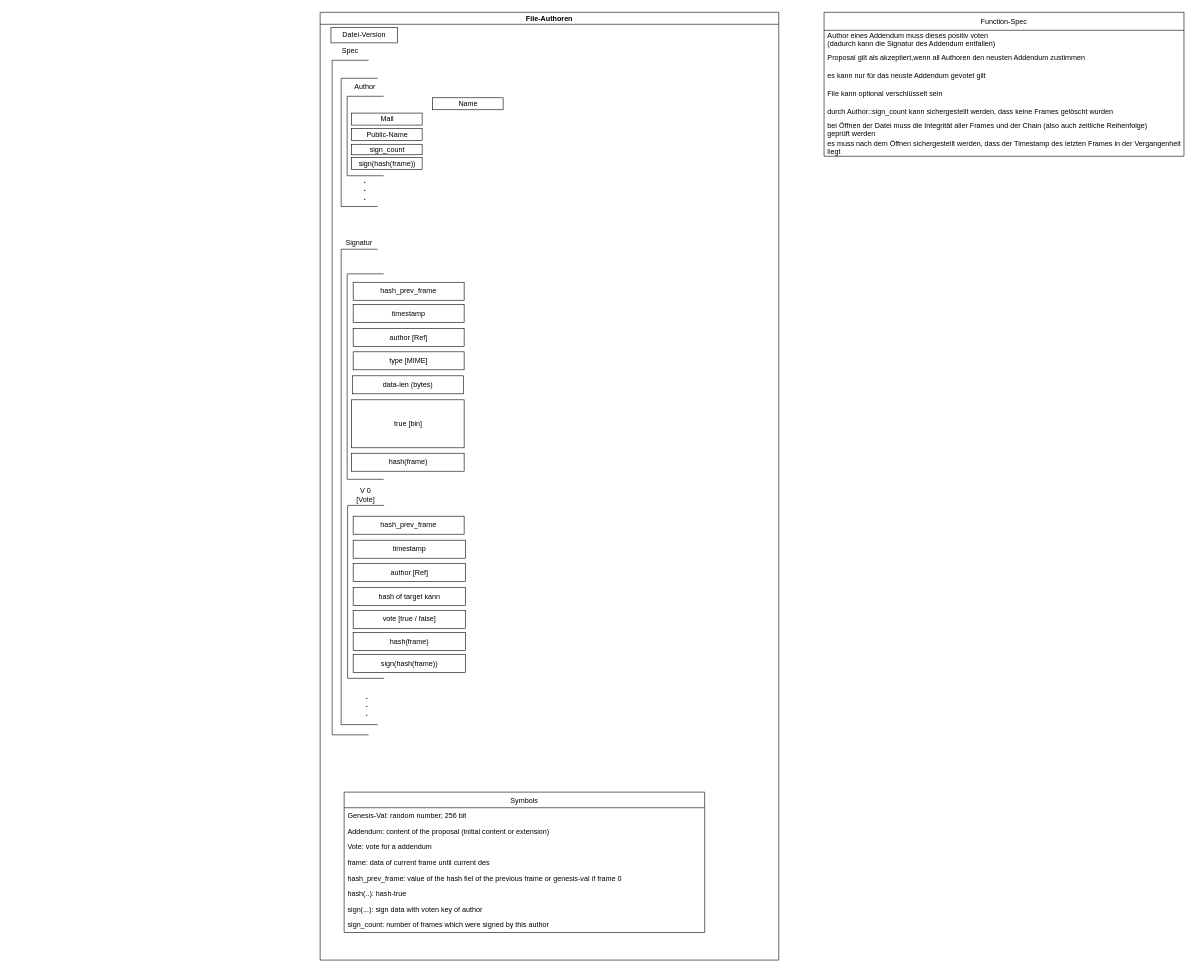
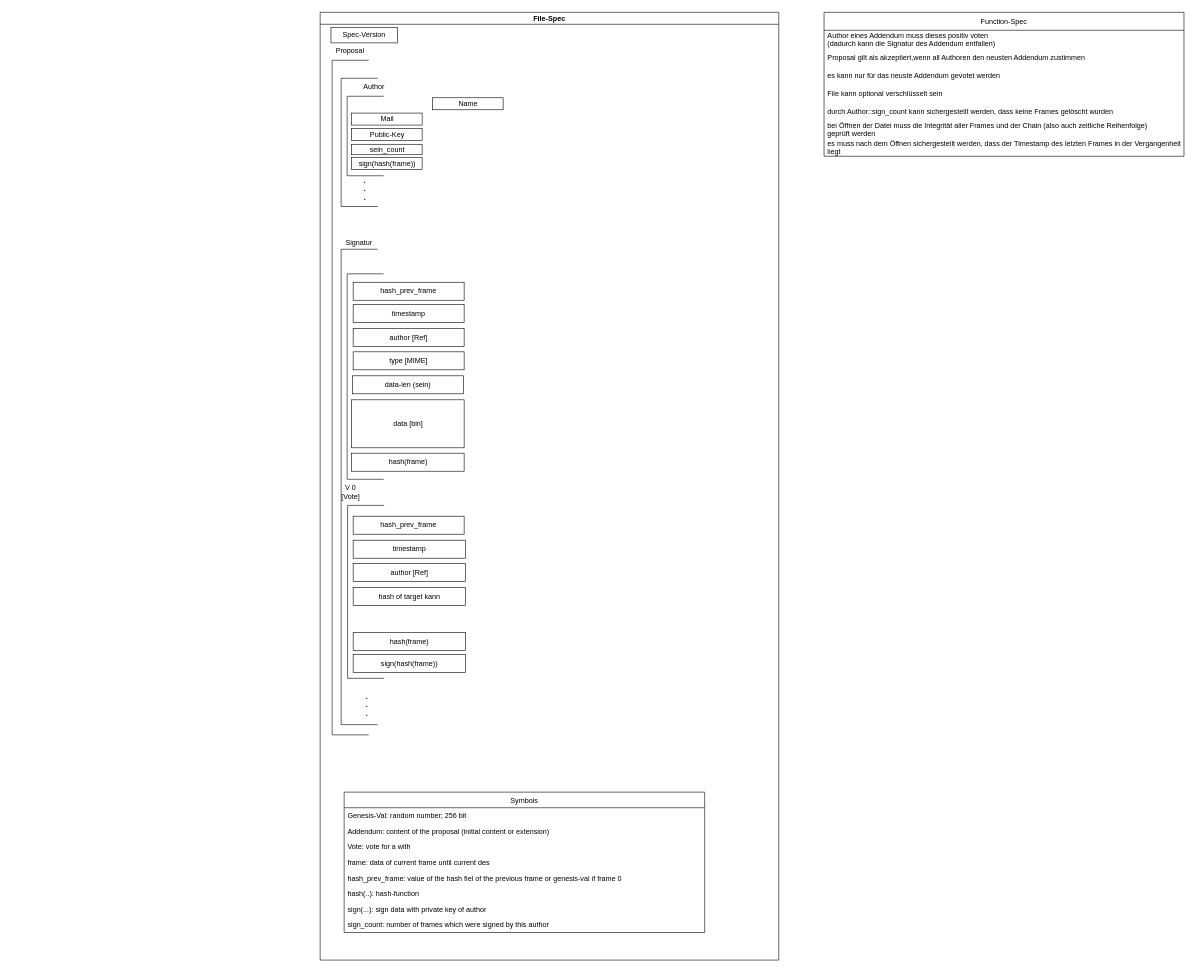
(549, 19) -> (549, 19)
(364, 35) -> (364, 35)
(350, 51) -> (350, 51)
(915, 76) -> (921, 76)
(365, 87) -> (374, 87)
(387, 135) -> (387, 135)
(387, 150) -> (387, 150)
(408, 385) -> (408, 385)
(408, 424) -> (408, 424)
(366, 495) -> (351, 492)
(409, 620) -> none
(393, 847) -> (384, 847)
(382, 894) -> (389, 894)
(425, 910) -> (428, 910)
